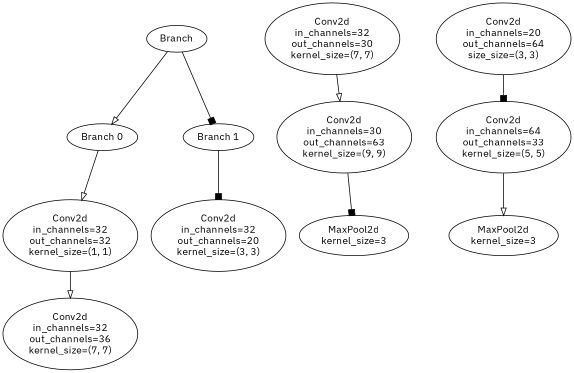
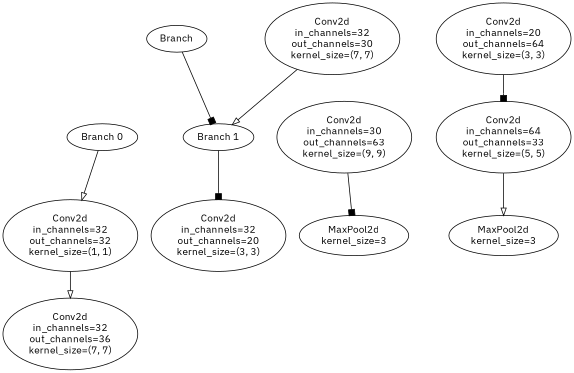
(504, 39) -> (504, 39)
(338, 84) -> (268, 95)
(142, 85) -> none
